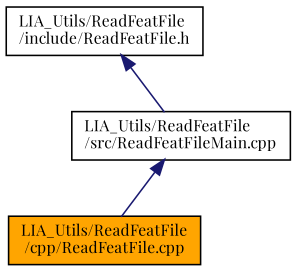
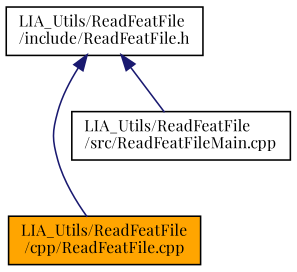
(138, 195) -> (54, 144)
